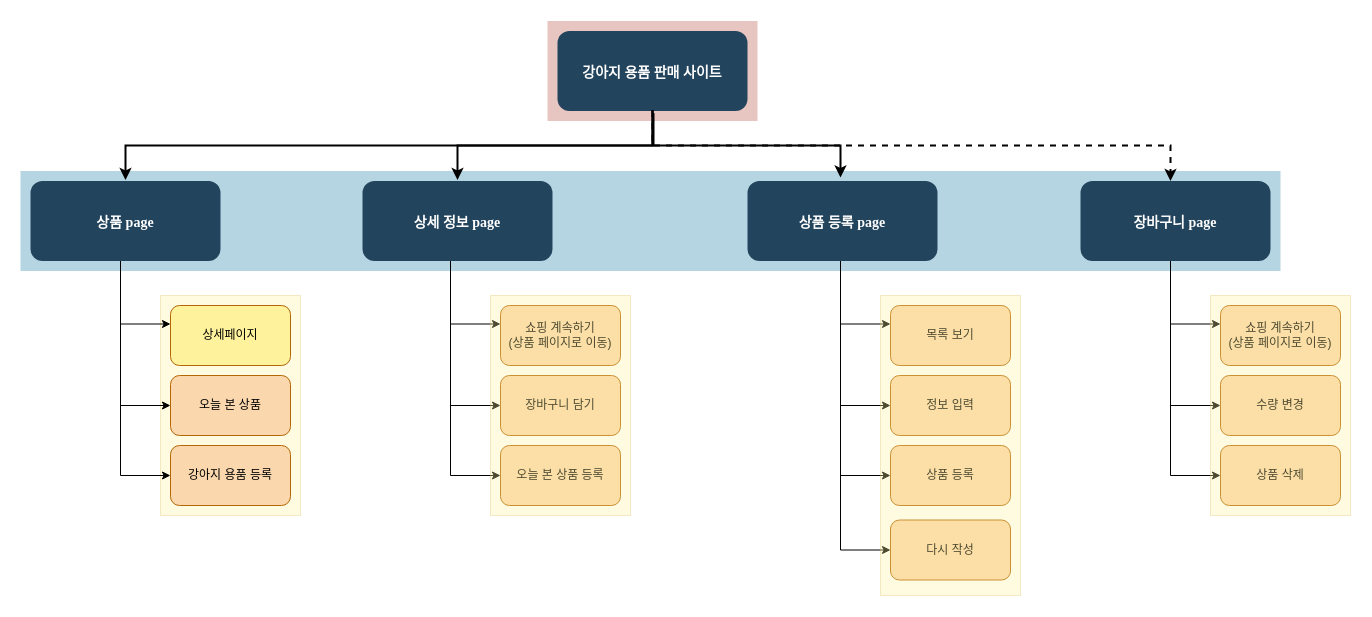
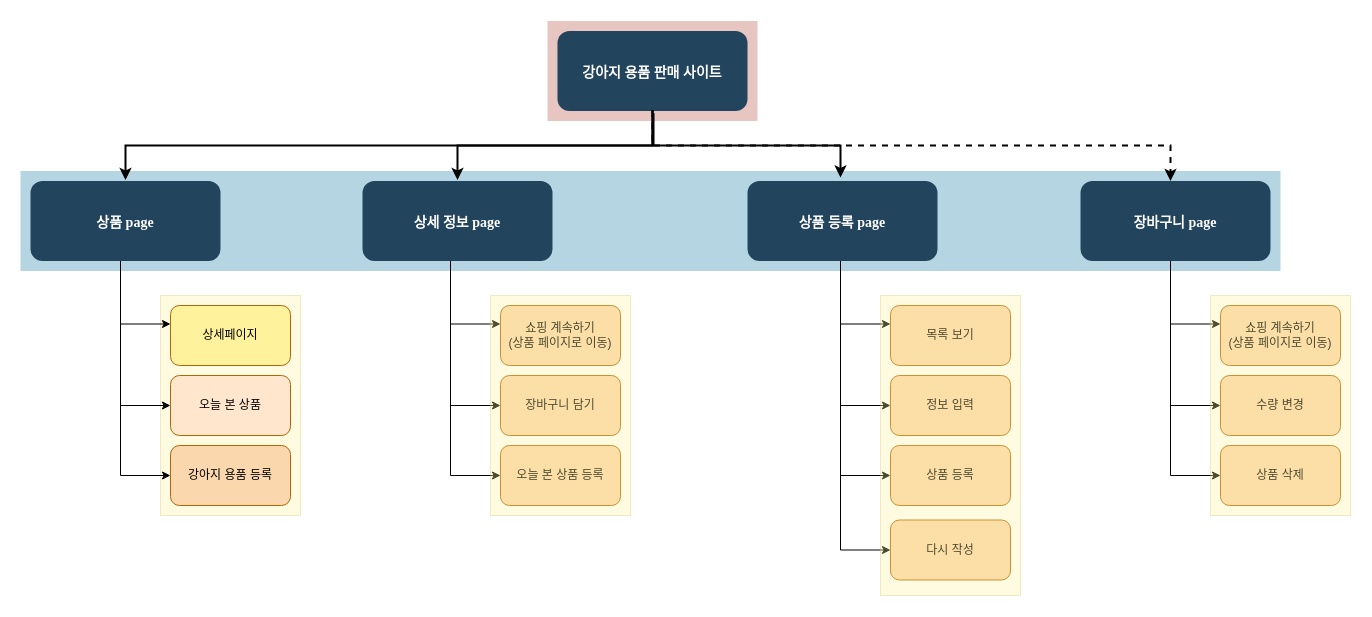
(231, 406) -> (231, 406)
